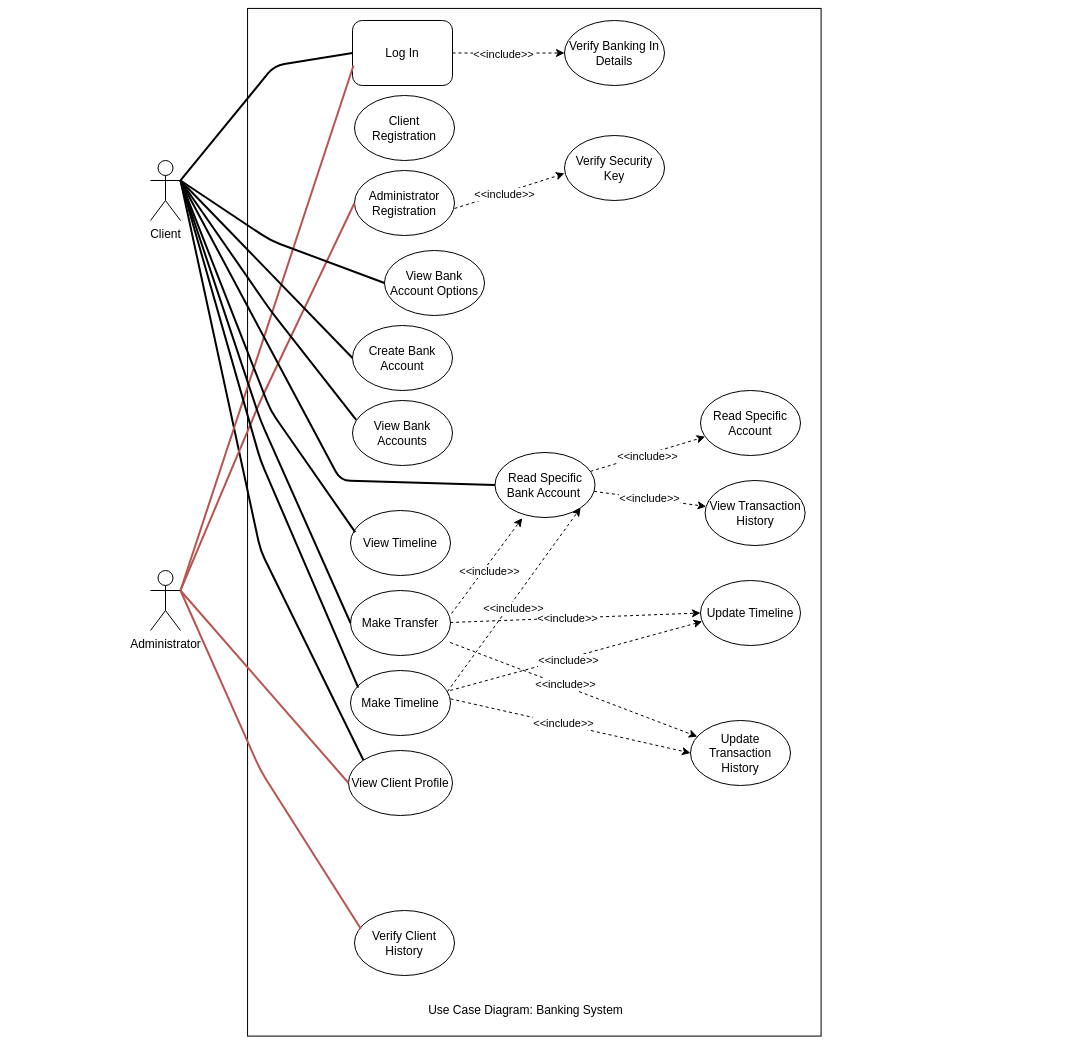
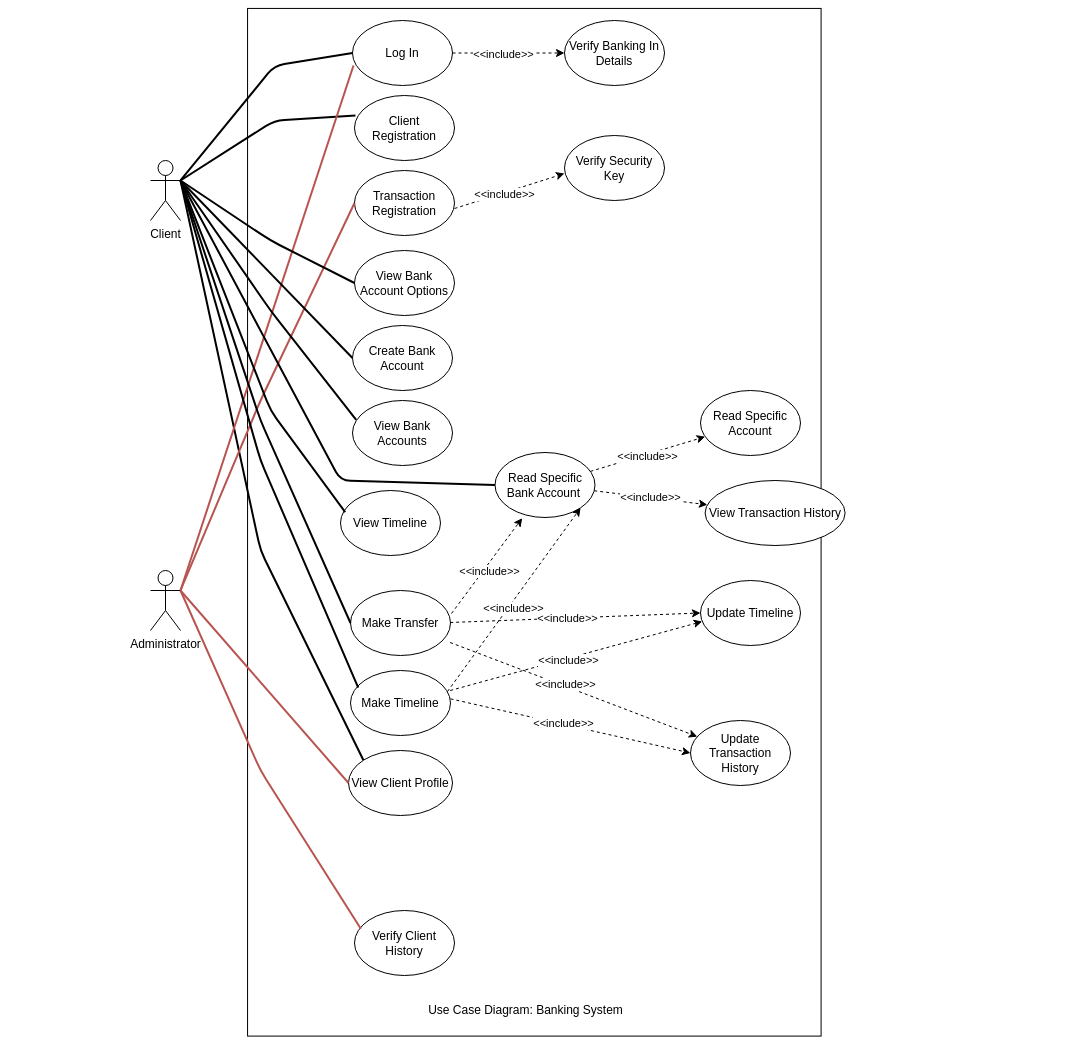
(403, 53) -> (403, 53)
none -> (259, 130)
(405, 204) -> (405, 204)
(435, 283) -> (405, 283)
(755, 513) -> (775, 513)
(401, 543) -> (391, 523)
